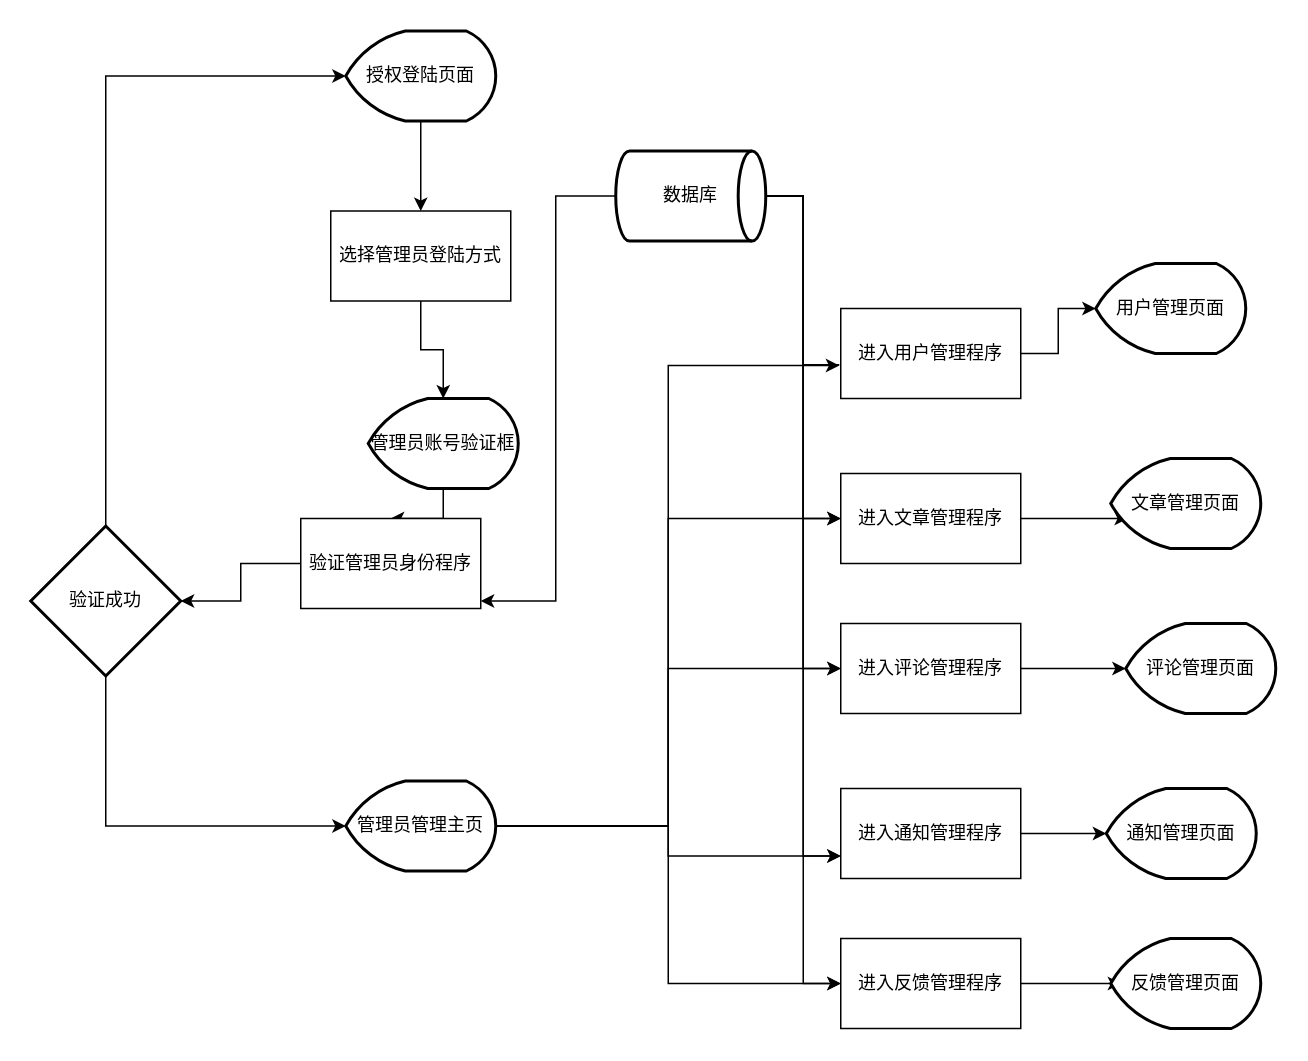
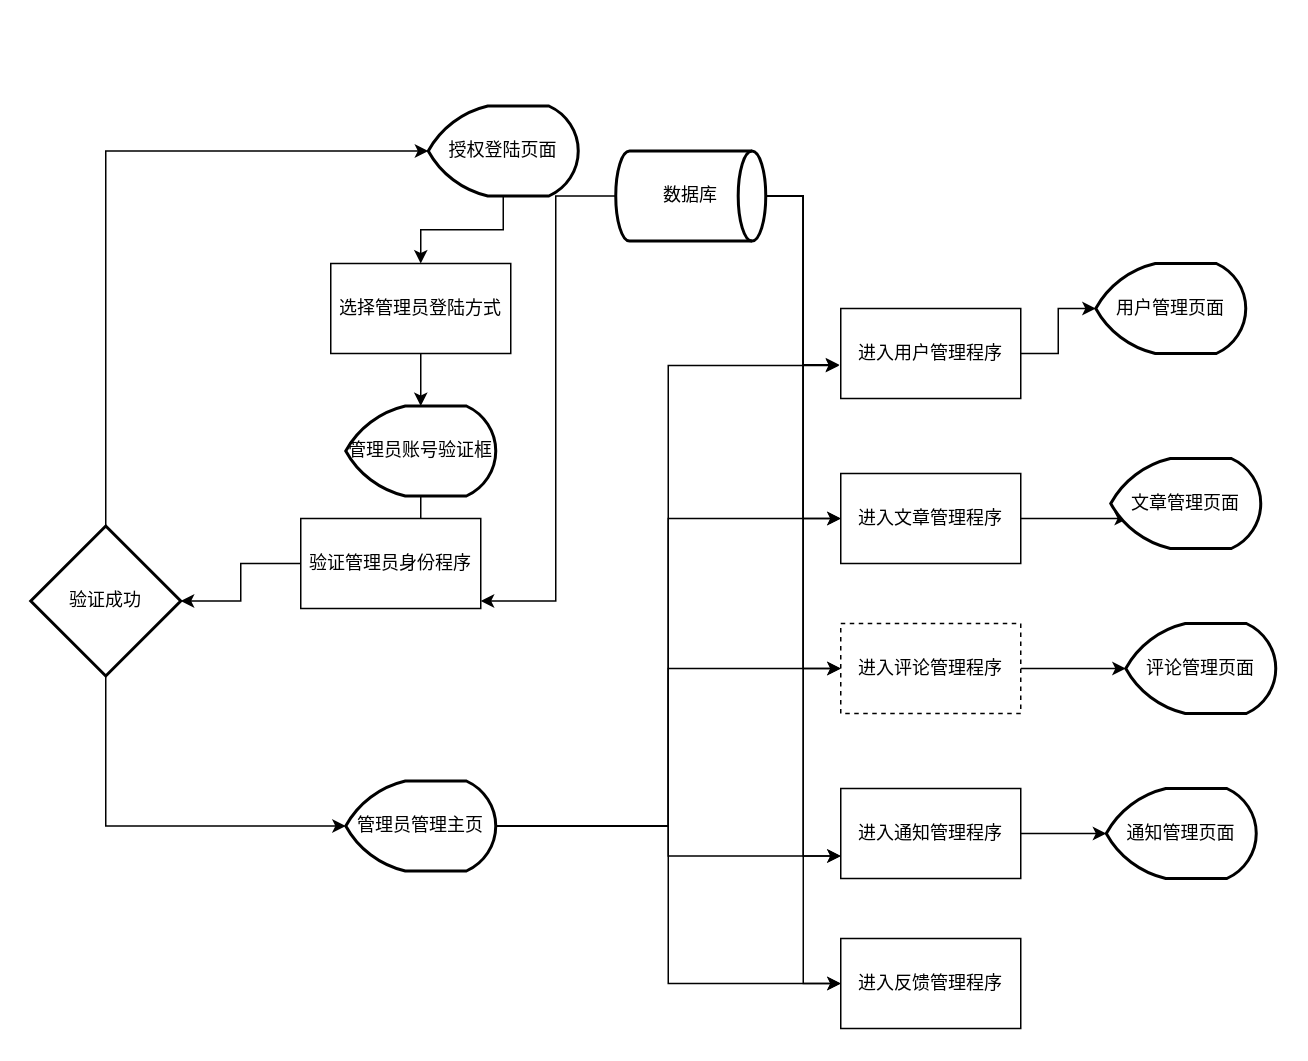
(421, 76) -> (503, 151)
(421, 256) -> (421, 308)
(835, 365) -> (830, 365)
(443, 443) -> (421, 451)
(931, 668) -> (931, 668)
(1066, 983) -> none
(1186, 983) -> none
